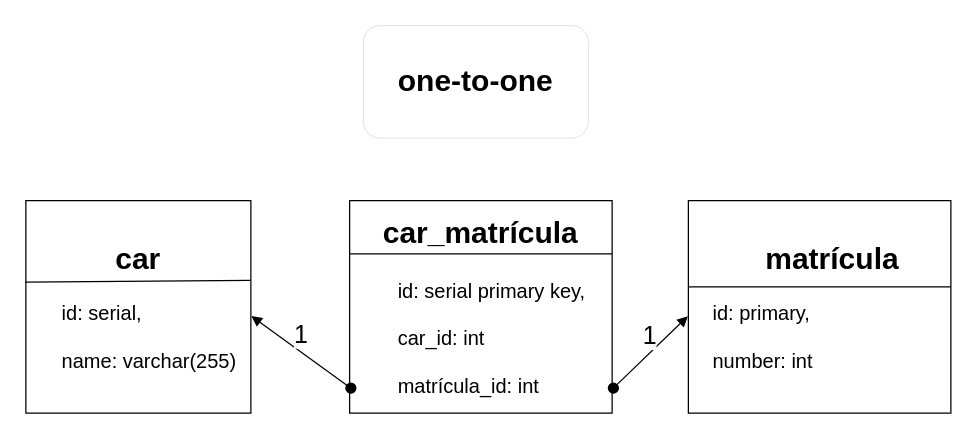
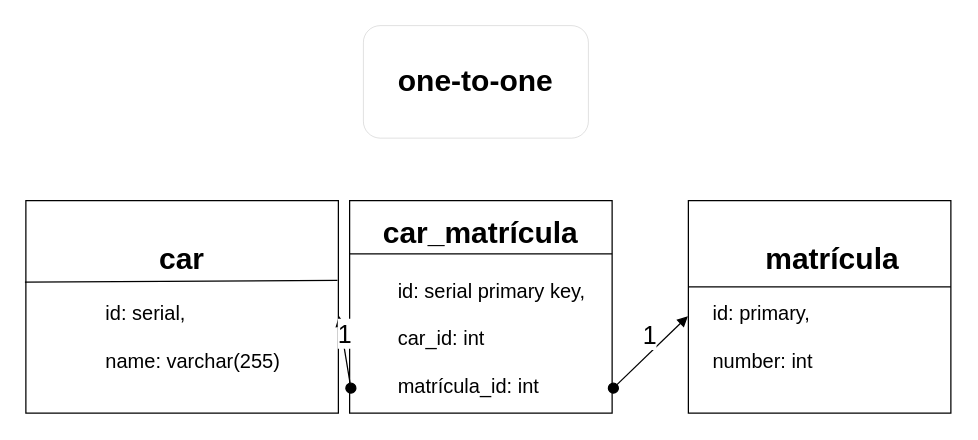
(138, 307) -> (182, 307)
